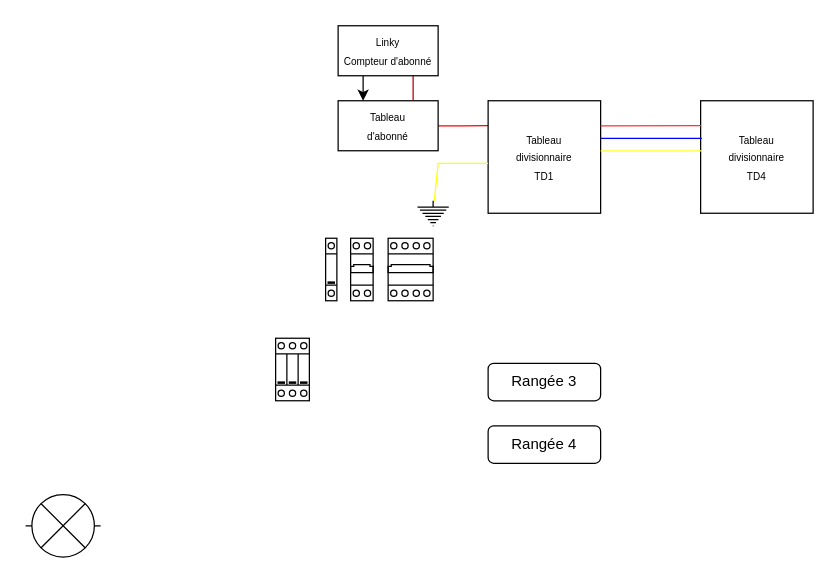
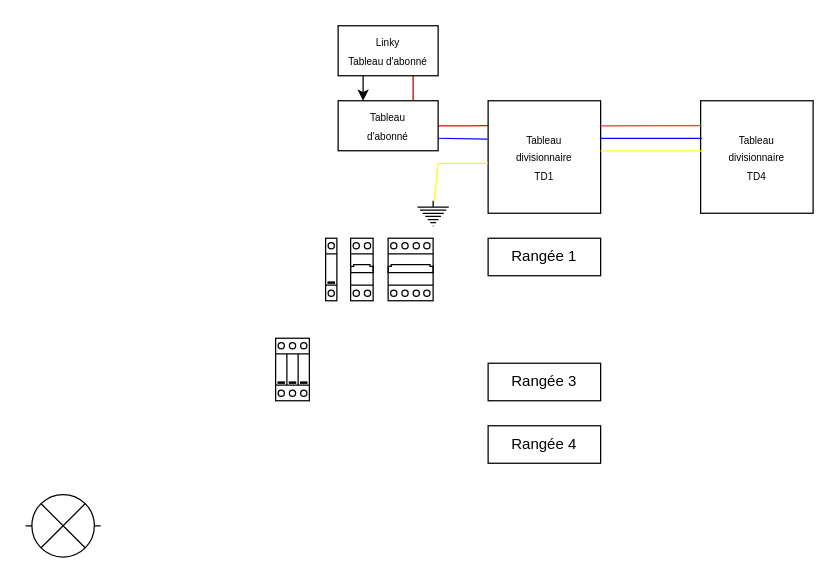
(388, 51) -> (388, 51)
none -> (462, 139)
none -> (544, 257)
(544, 382) -> (544, 382)
(544, 444) -> (544, 444)
